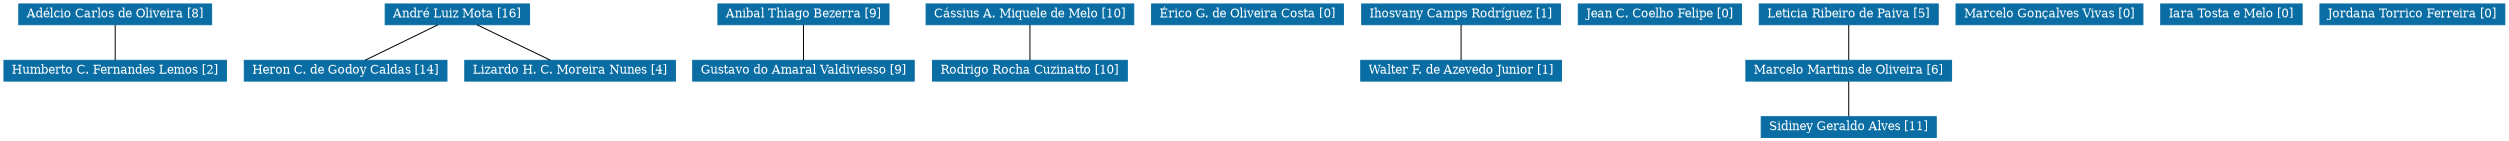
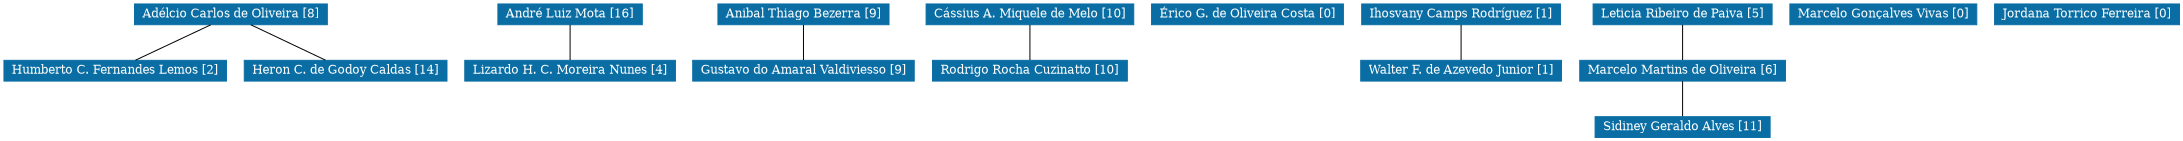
(1660, 14) -> none
(2231, 14) -> none
(402, 42) -> (288, 42)
